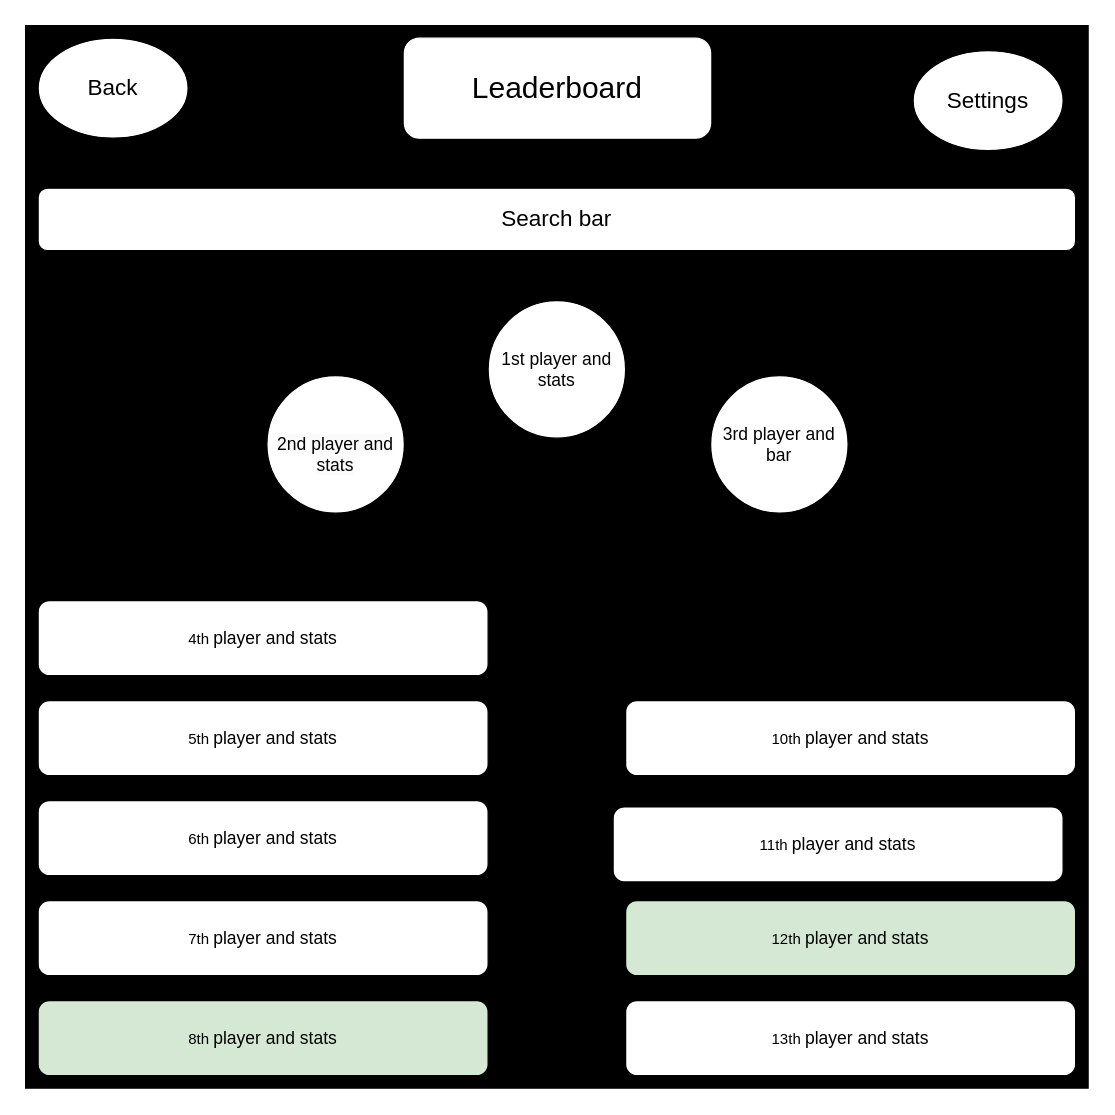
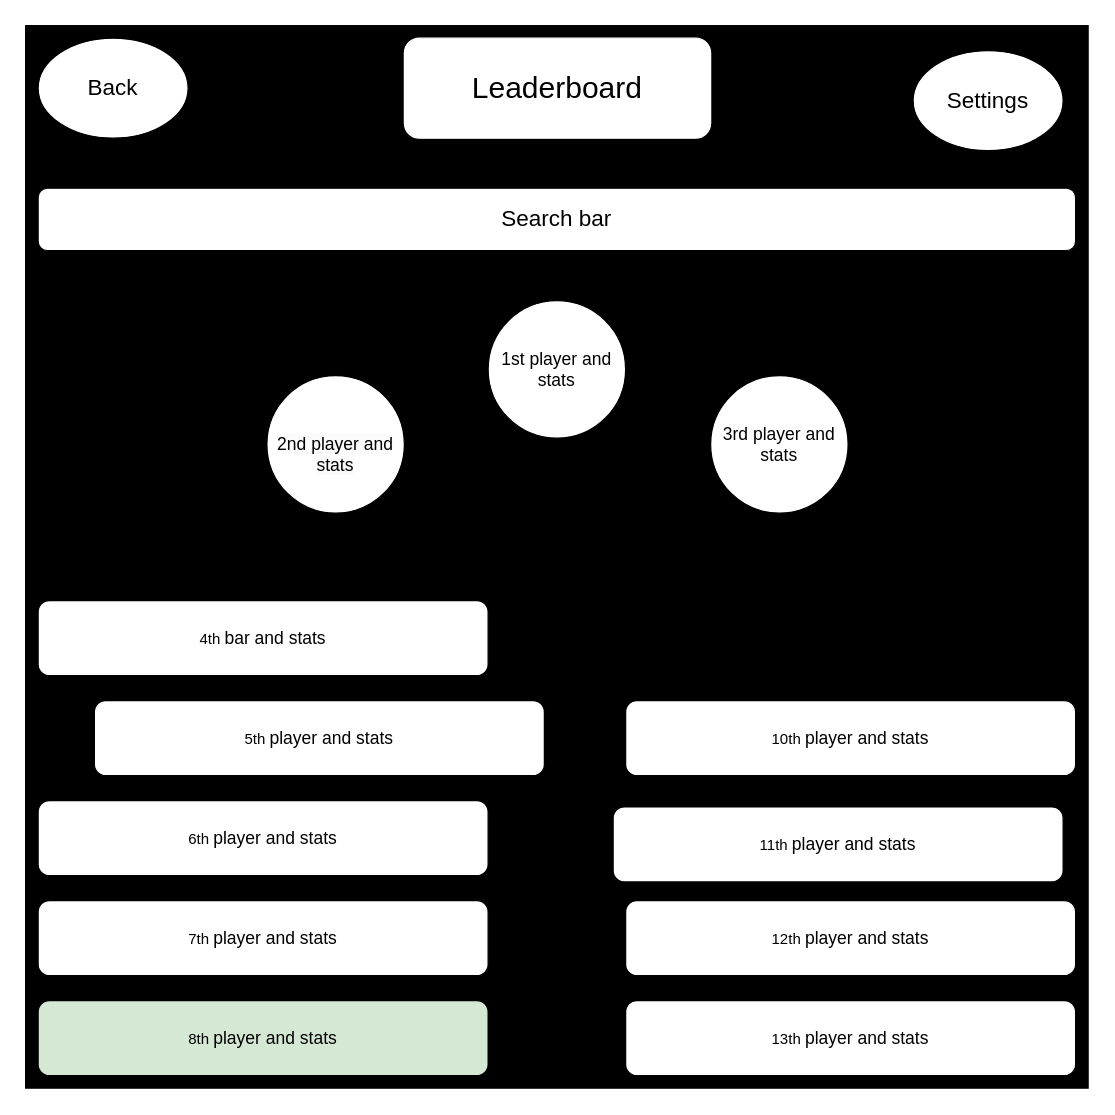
(779, 444) -> (779, 444)
(263, 638) -> (263, 638)
(263, 738) -> (319, 738)
(851, 938) -> (851, 938)
